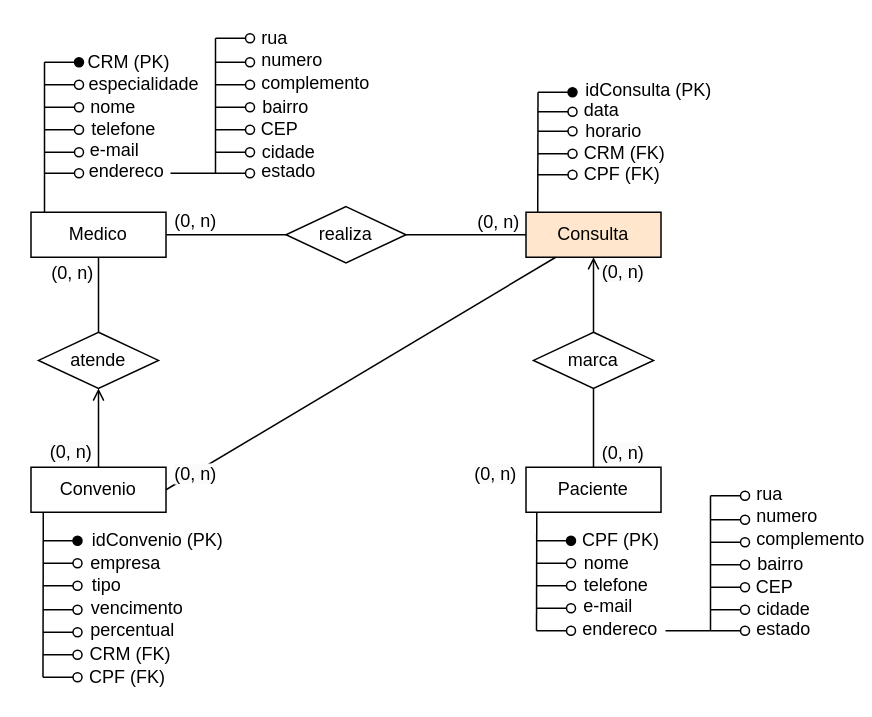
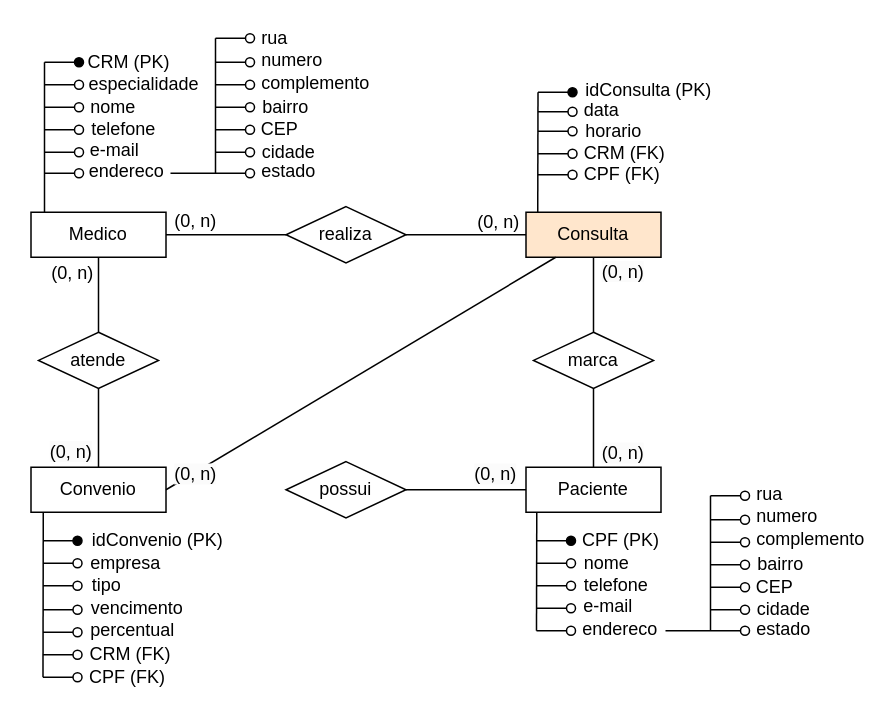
(593, 264) -> (593, 262)
(98, 395) -> (98, 394)
none -> (346, 490)
none -> (466, 490)
